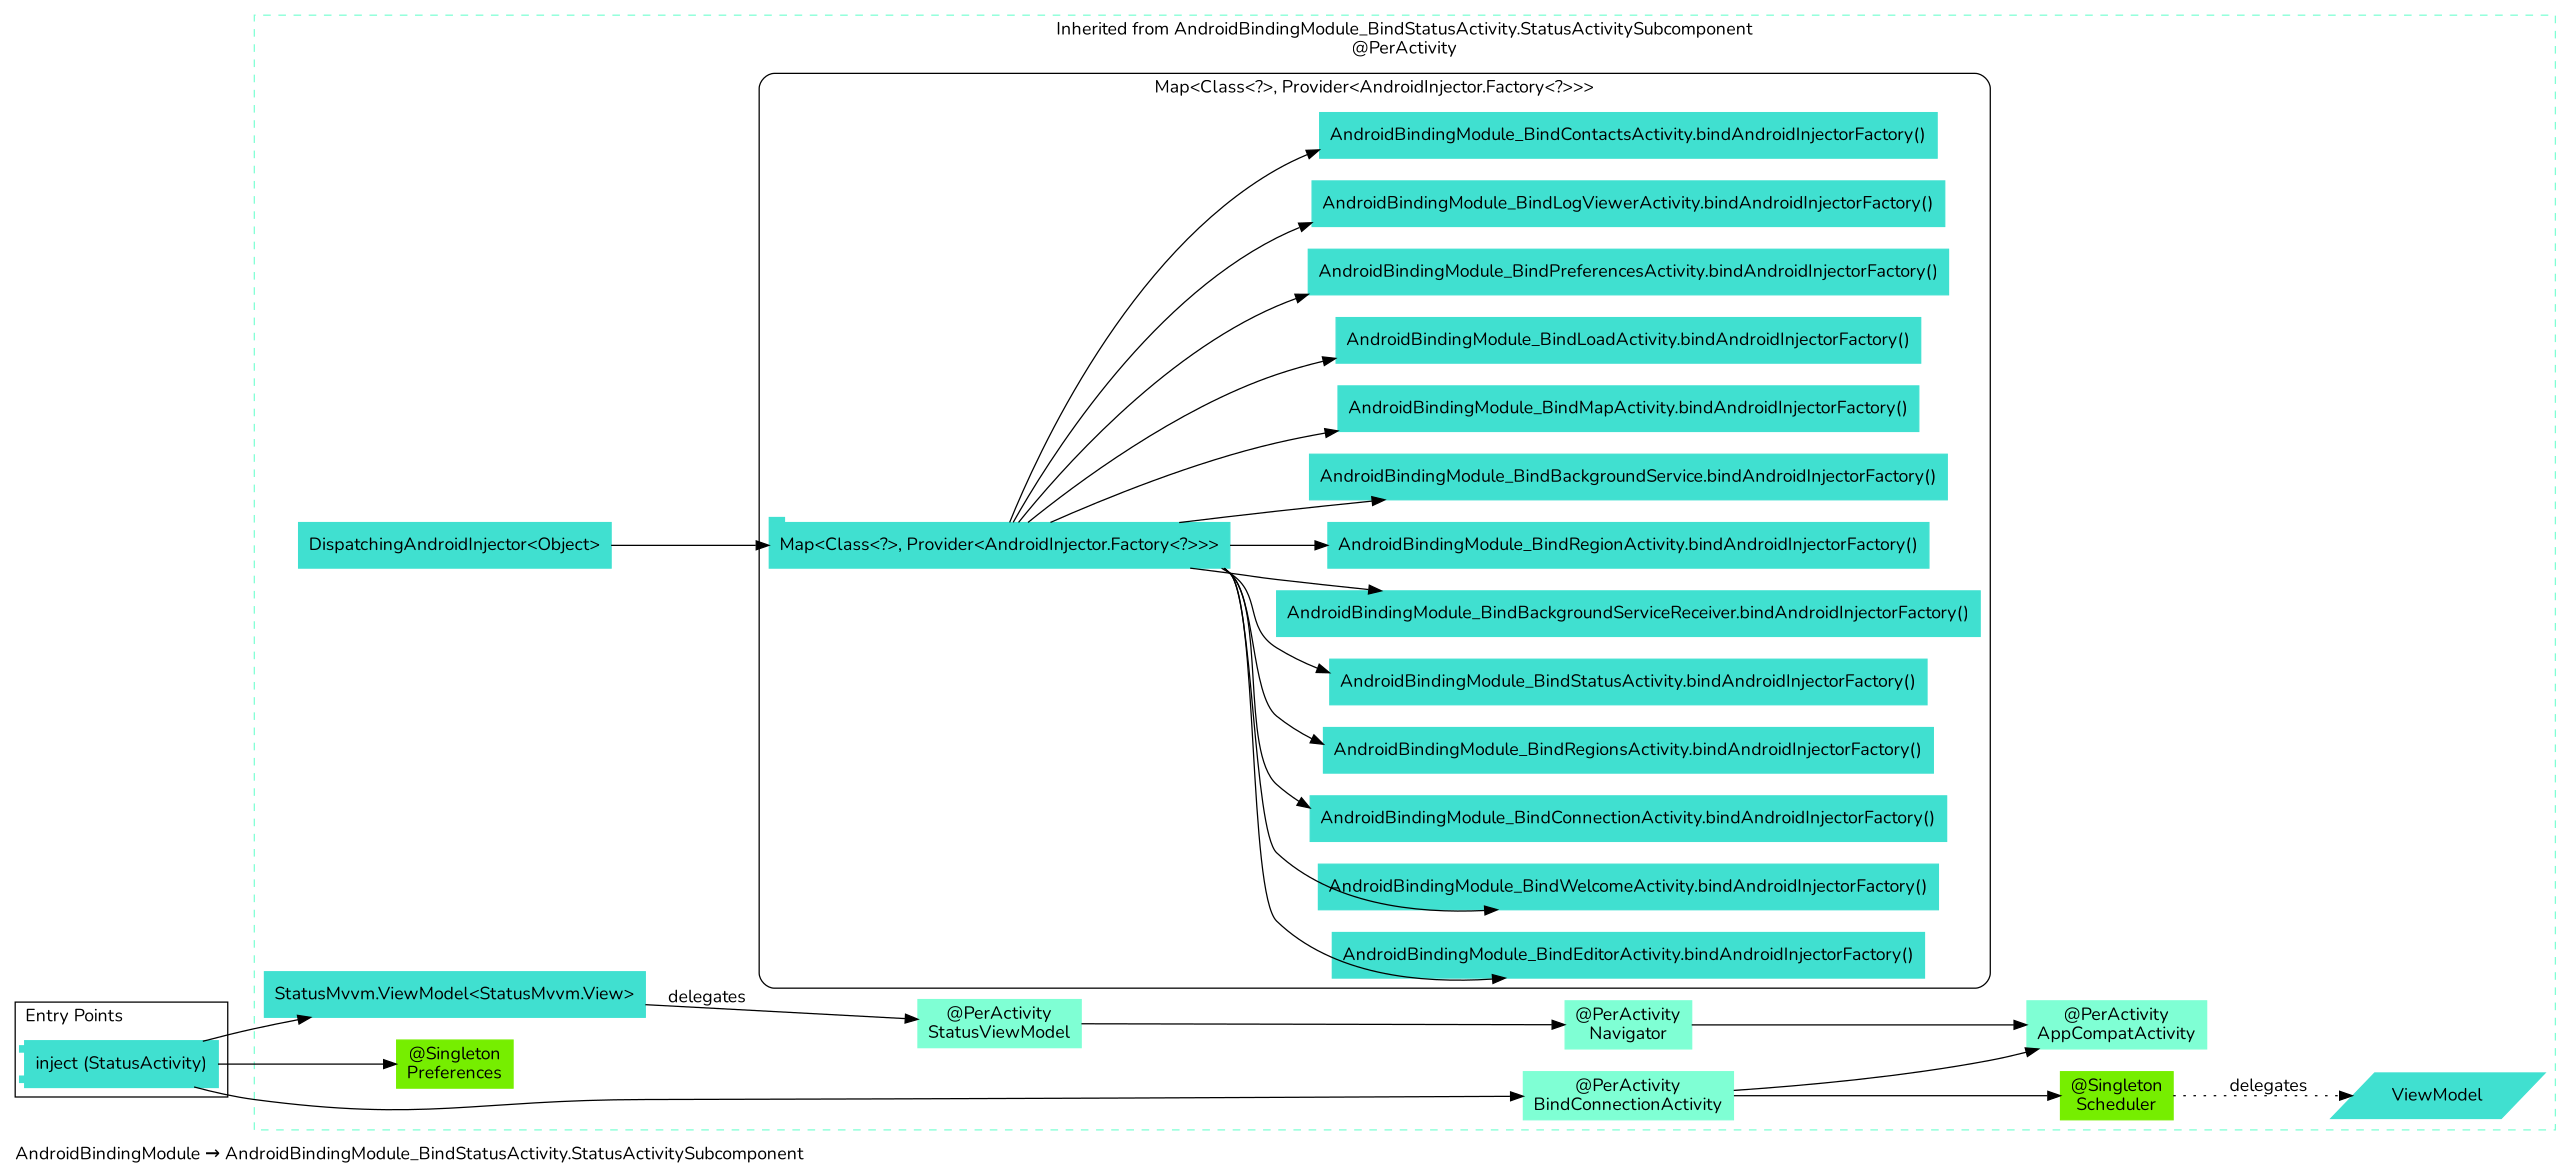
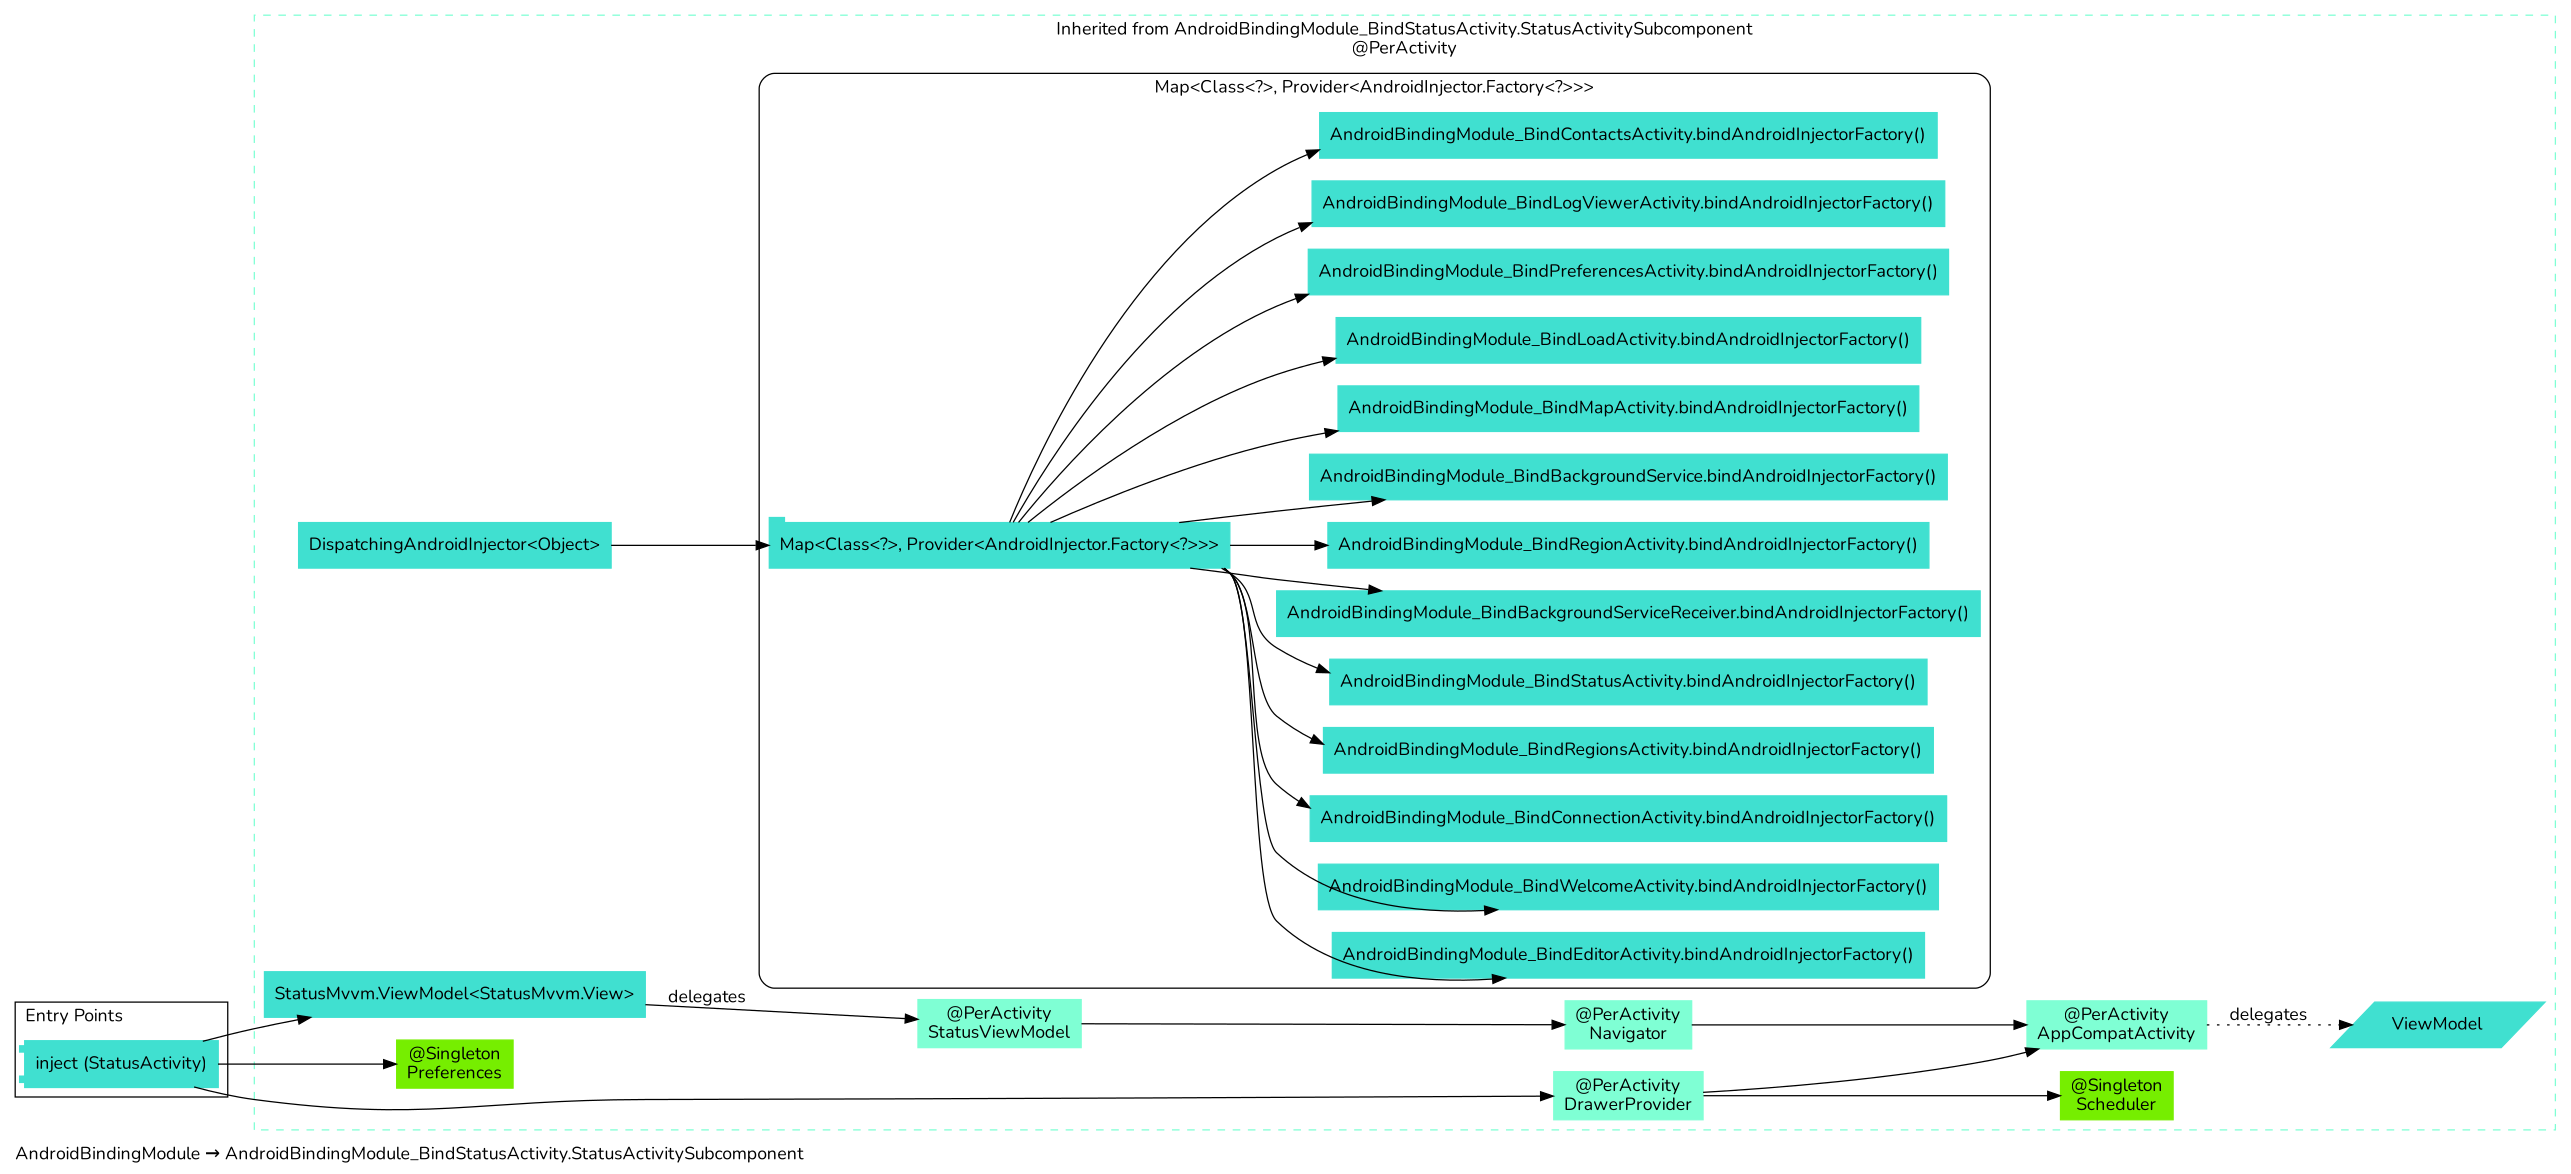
(1628, 1096) -> (1628, 1096)
(2256, 1096) -> (2273, 1025)
